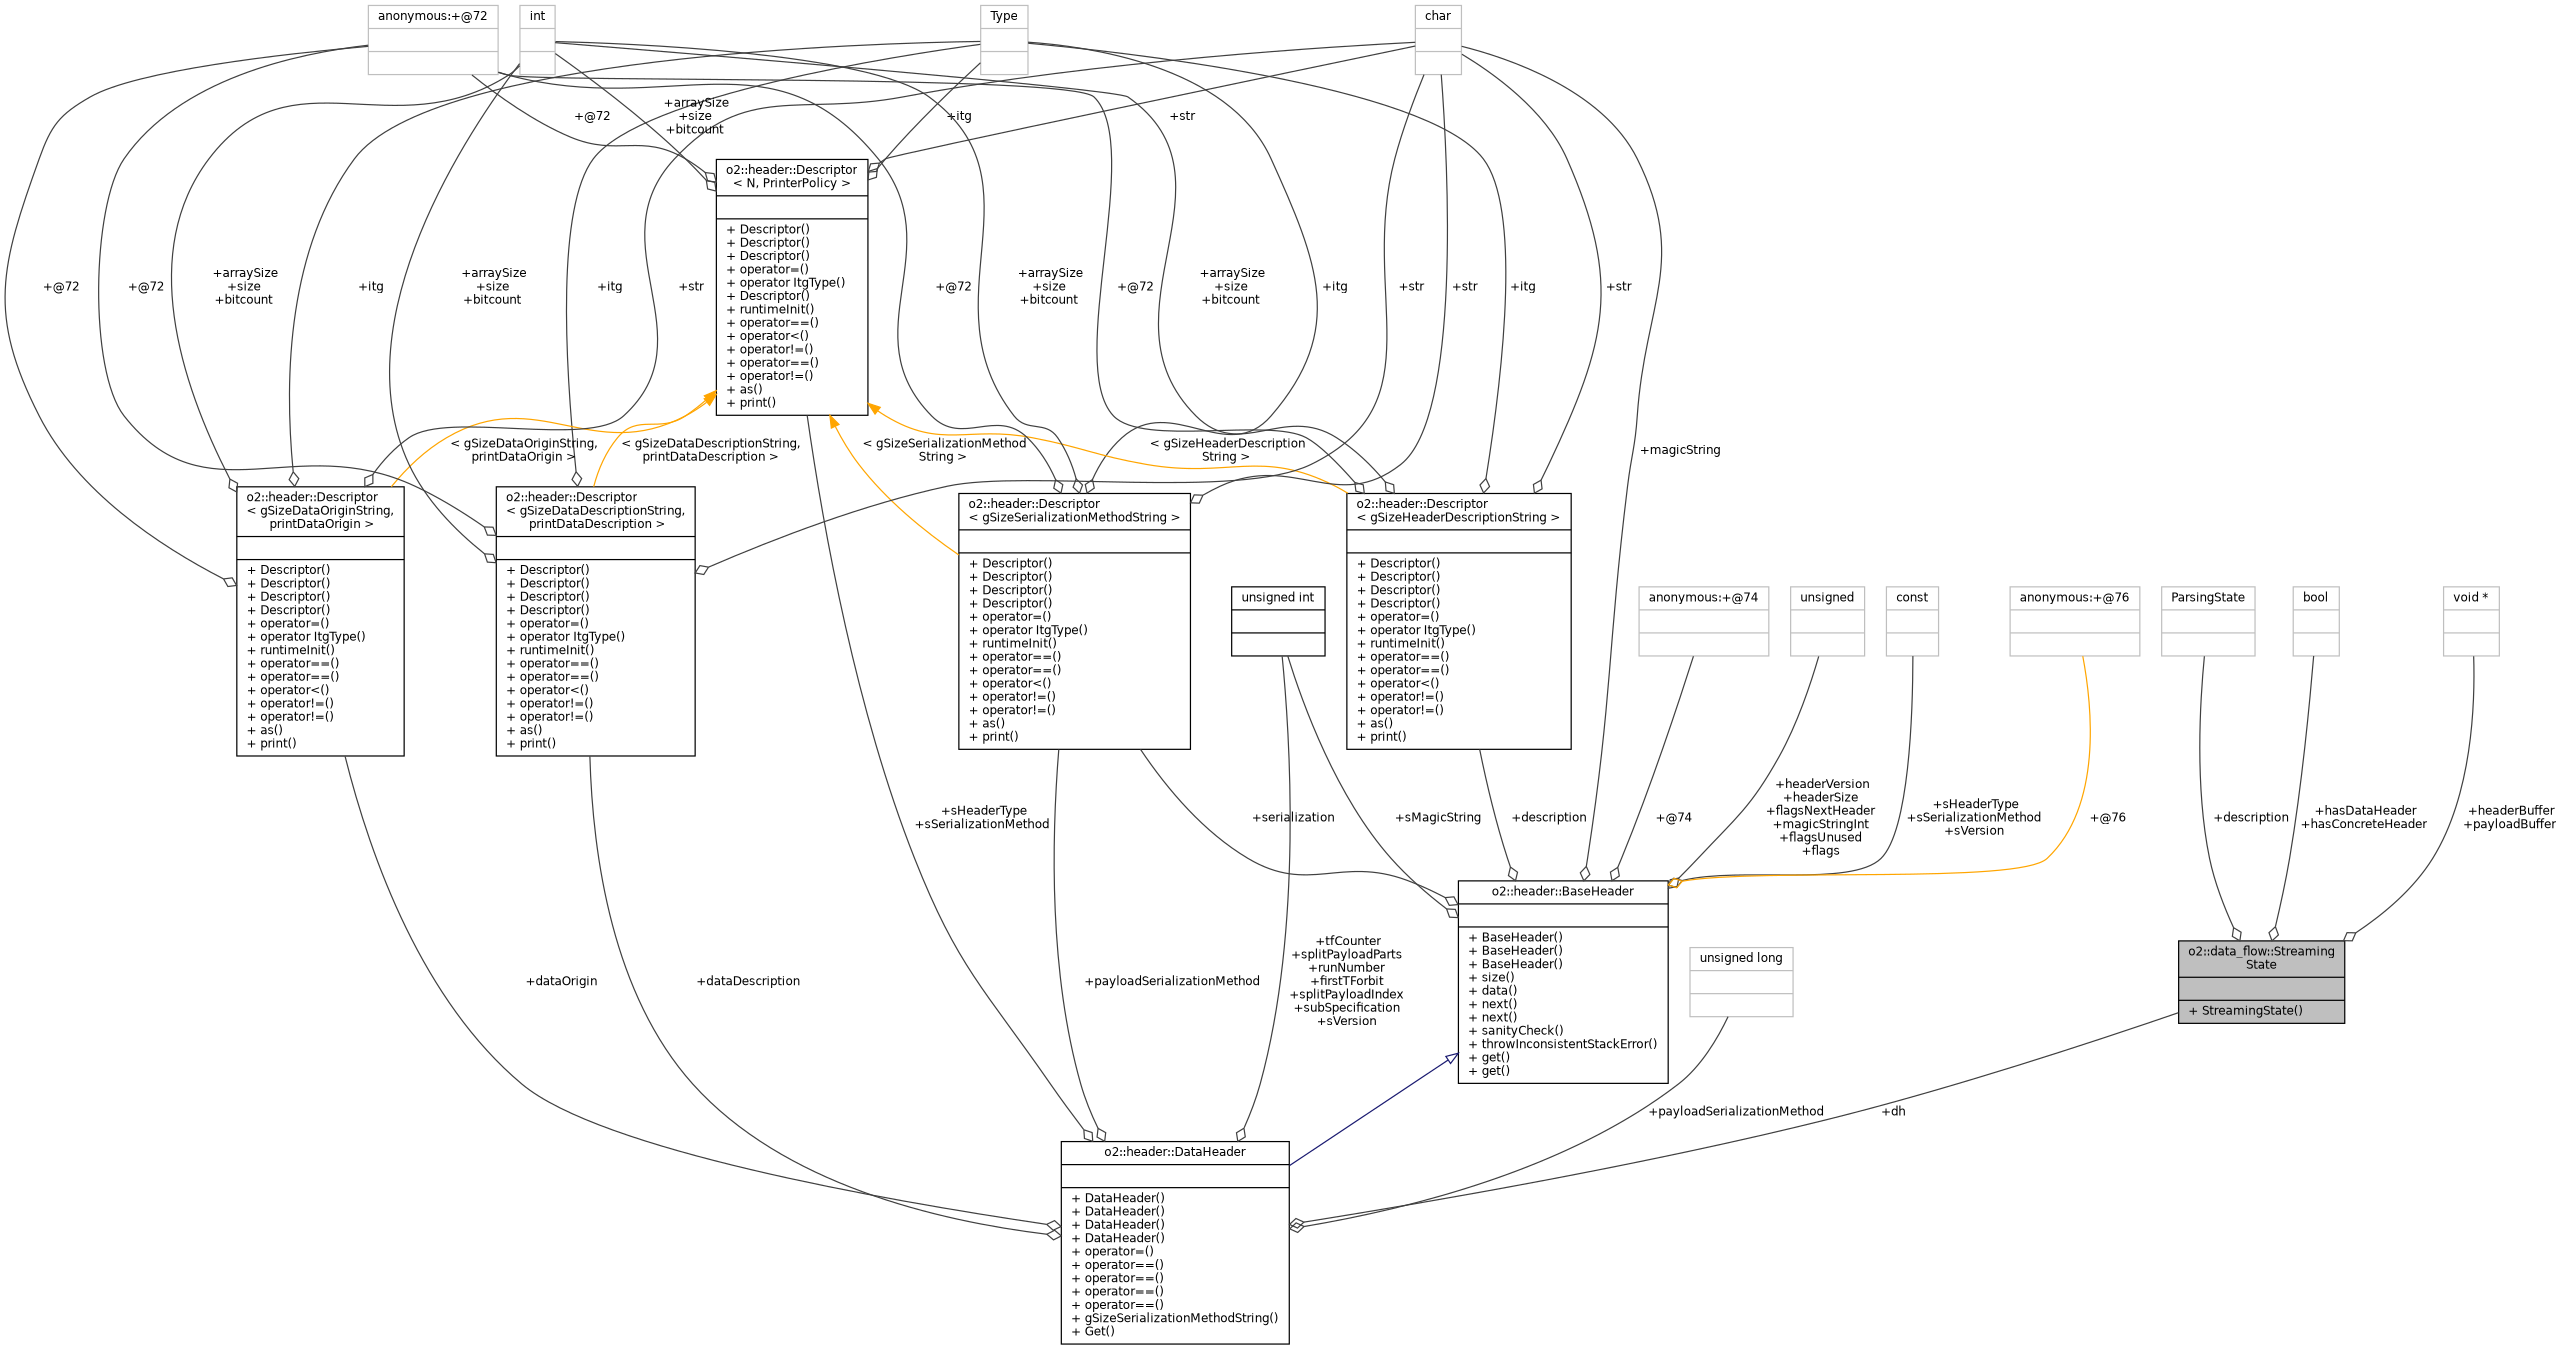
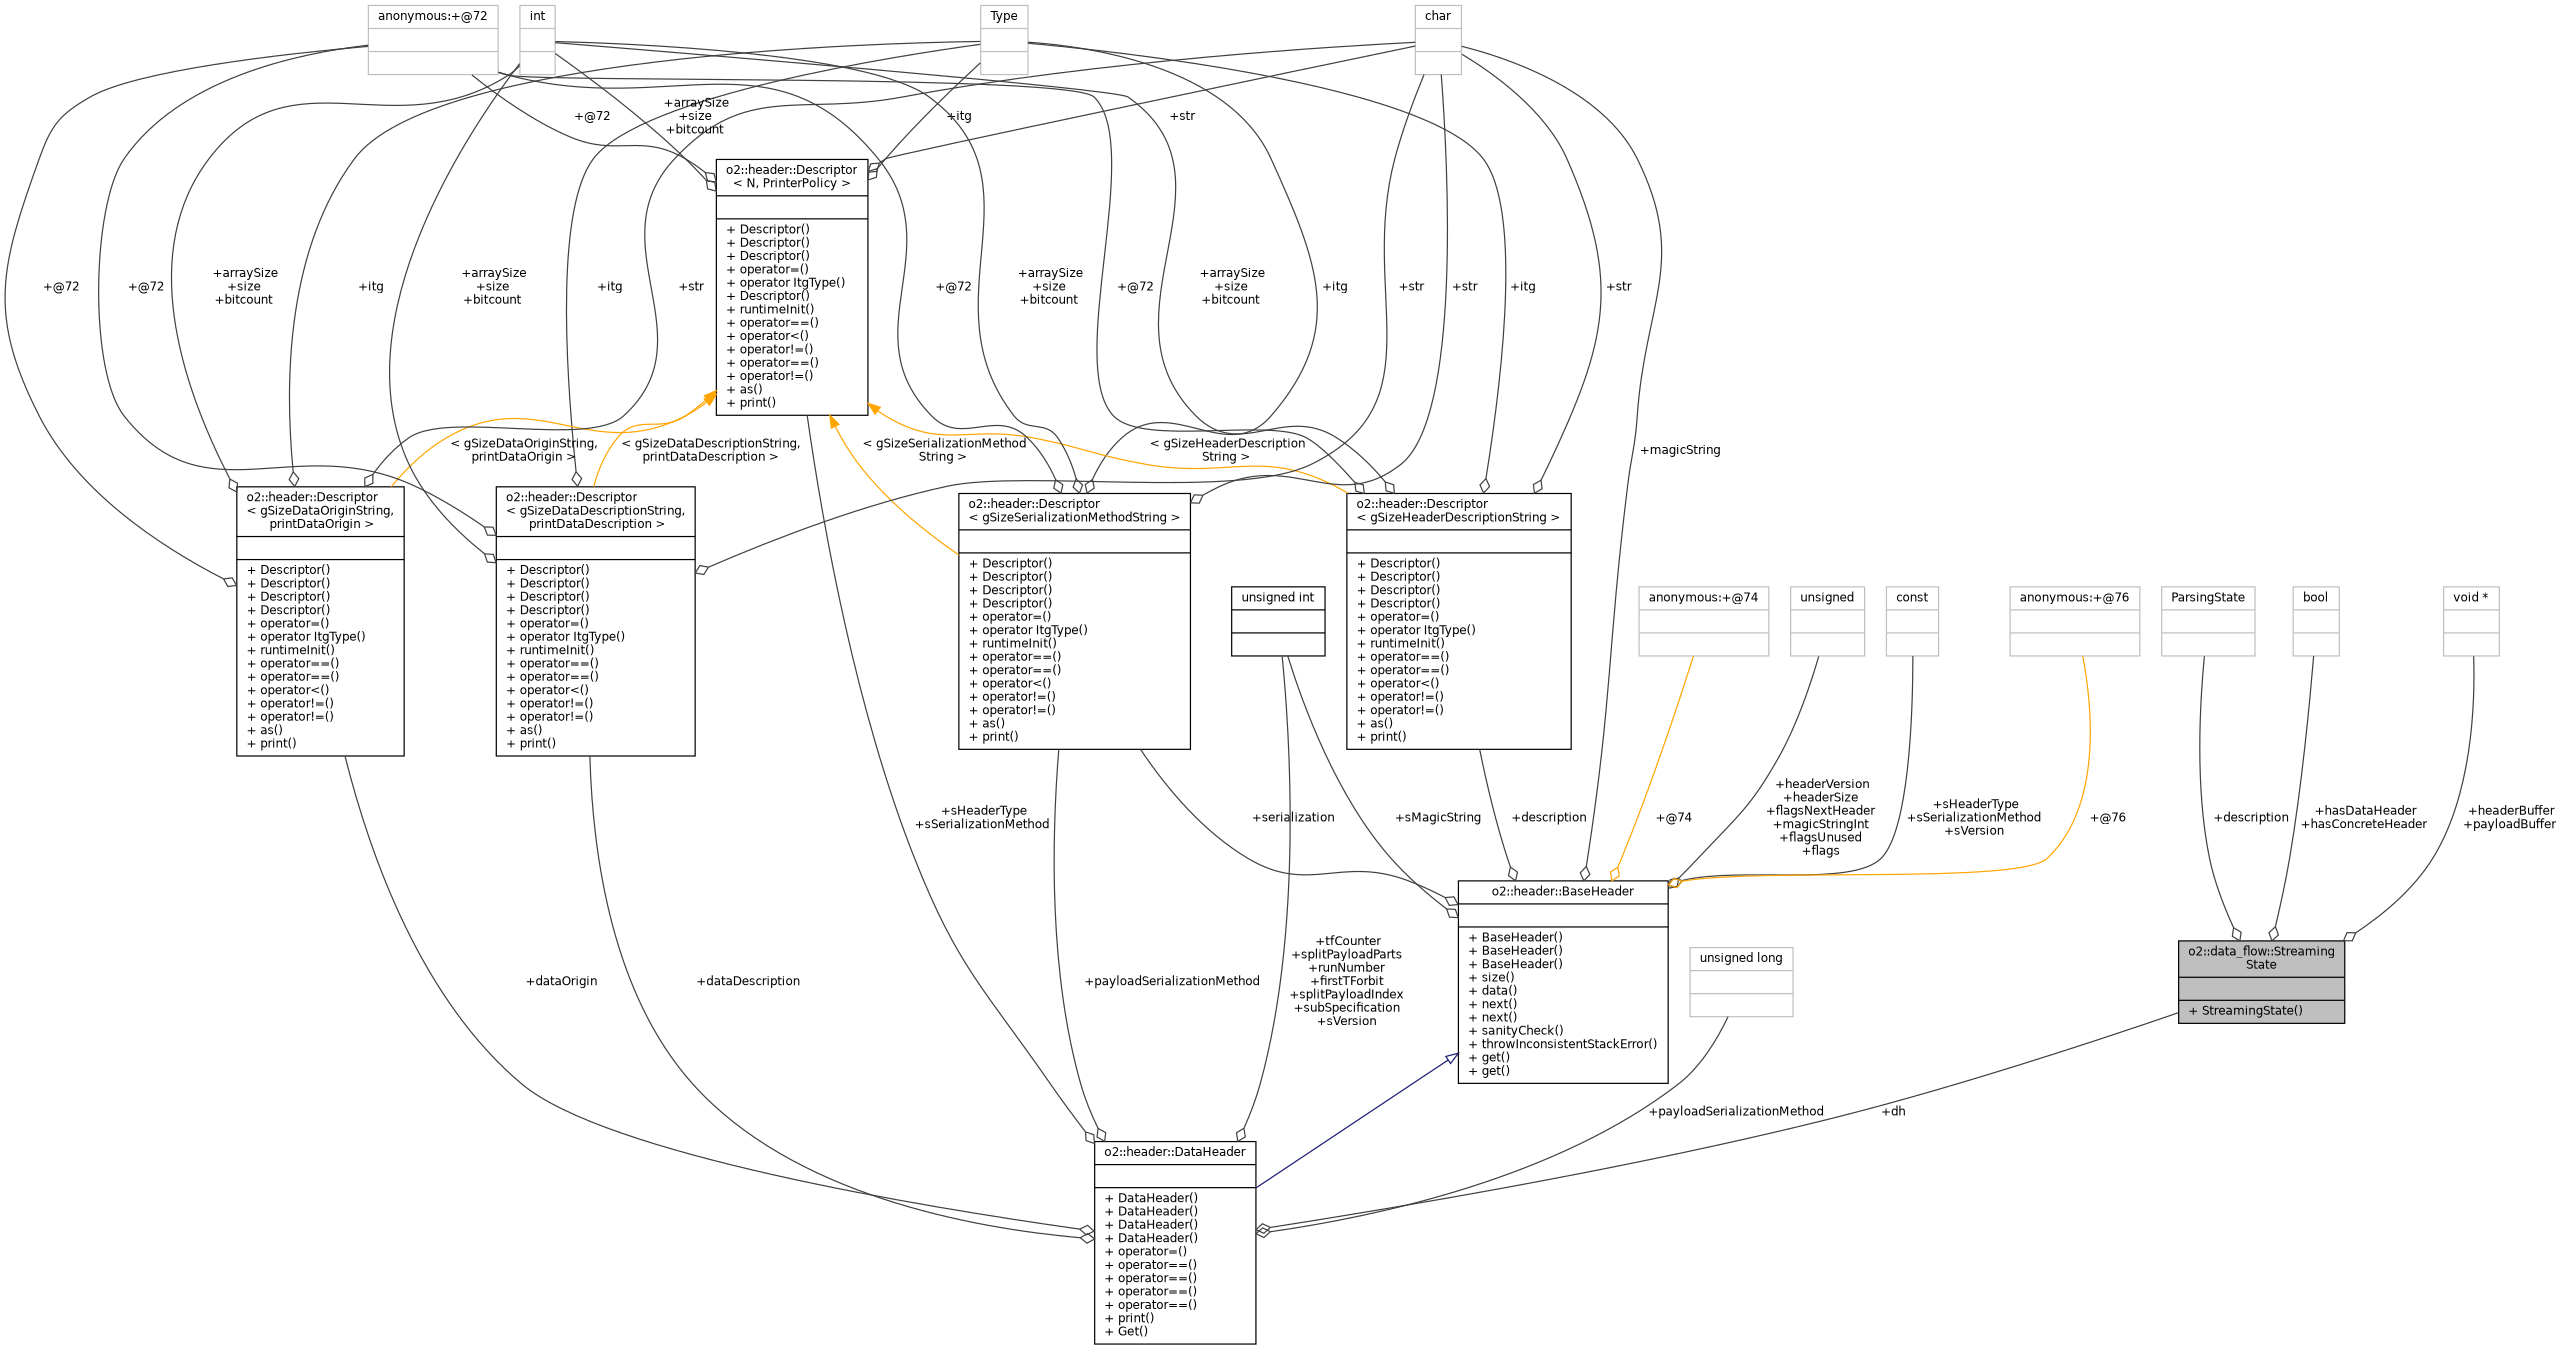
(1658, 762) -> (1658, 762)
(1175, 1319) -> (1130, 1319)
